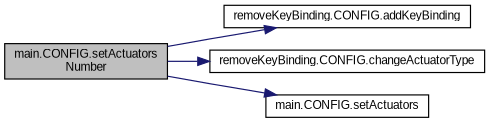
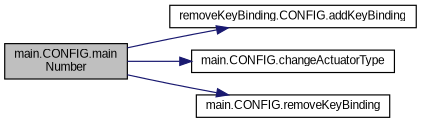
(86, 61) -> (66, 61)
(347, 61) -> (293, 61)
(347, 106) -> (293, 106)
